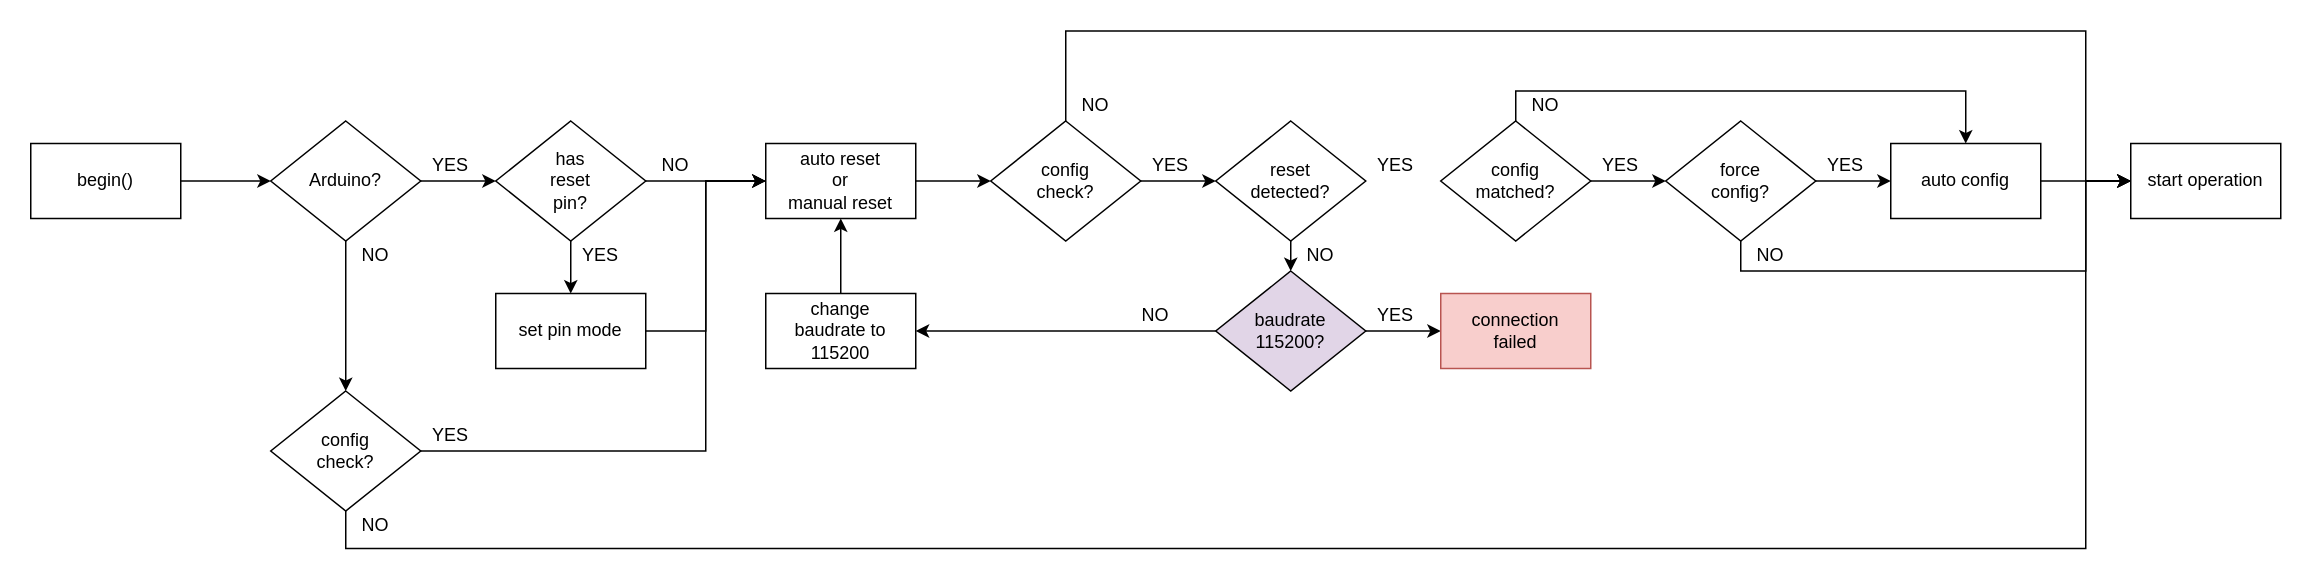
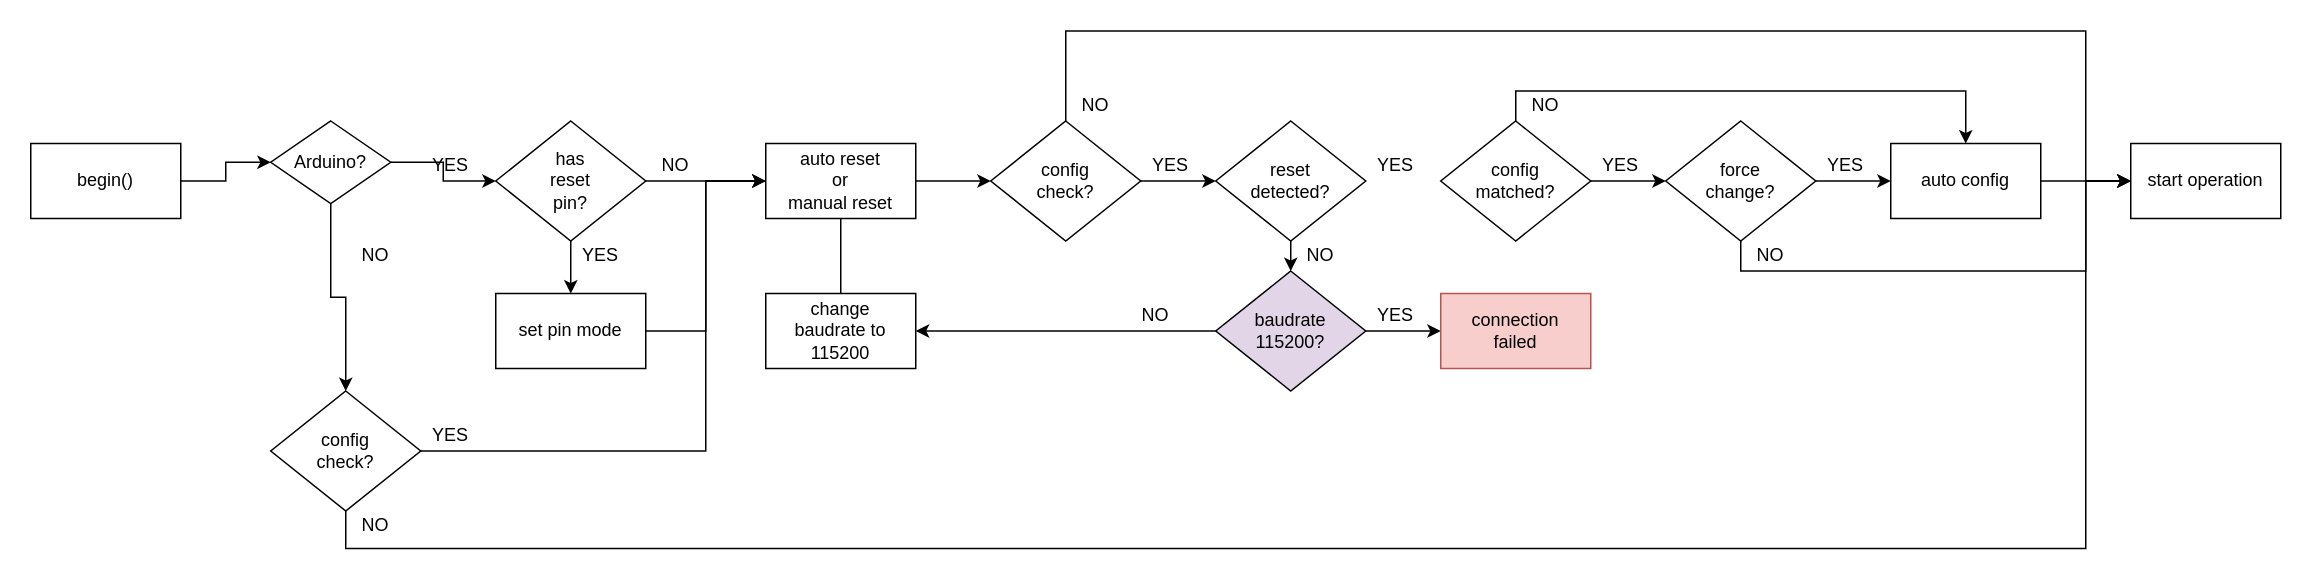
(346, 181) -> (331, 162)
(1741, 181) -> (1741, 181)
(841, 230) -> (841, 225)
